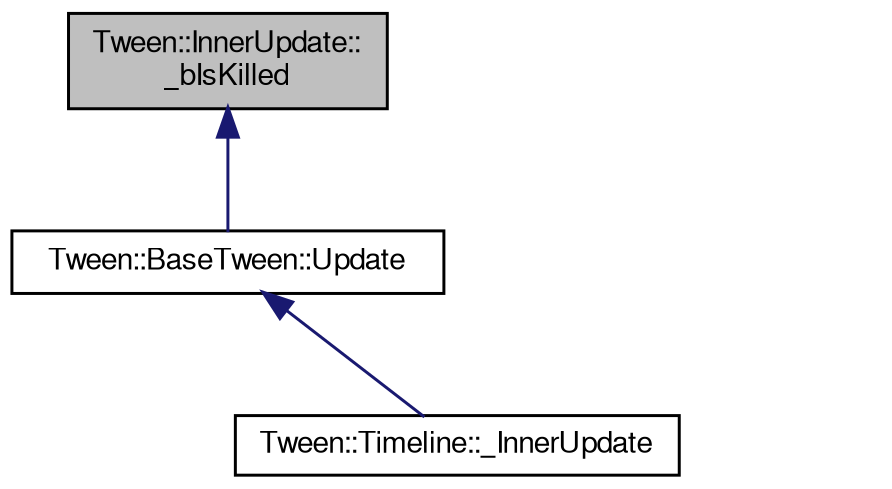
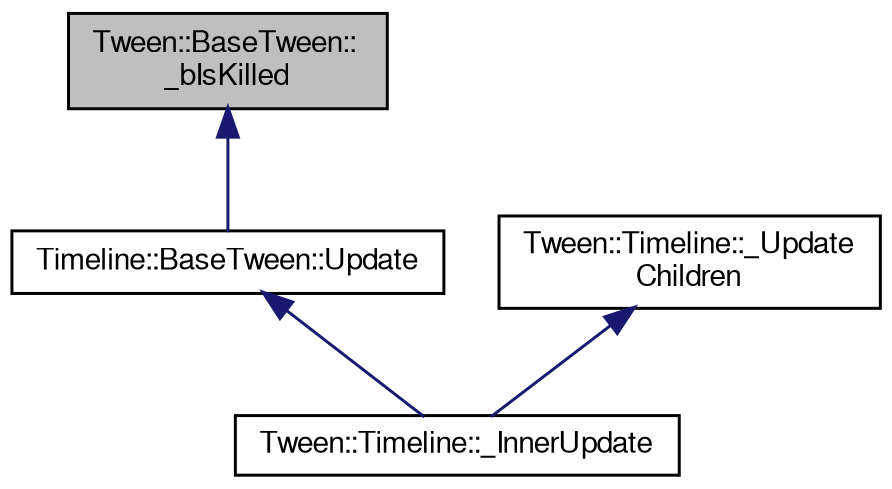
(228, 61) -> (228, 61)
(228, 262) -> (228, 262)
none -> (690, 262)
